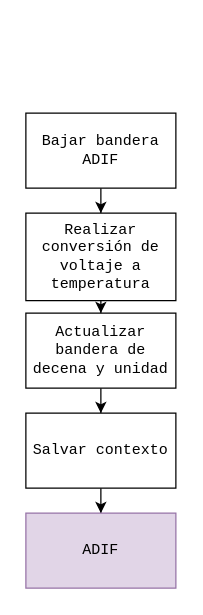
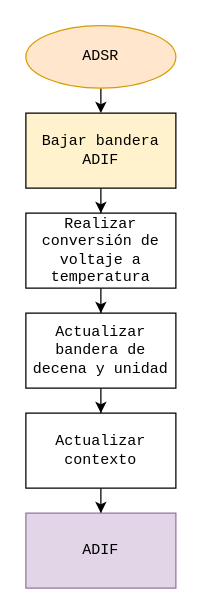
none -> (101, 57)
none -> (101, 96)
(101, 151) -> (101, 151)
(101, 257) -> (101, 251)
(101, 451) -> (101, 451)
